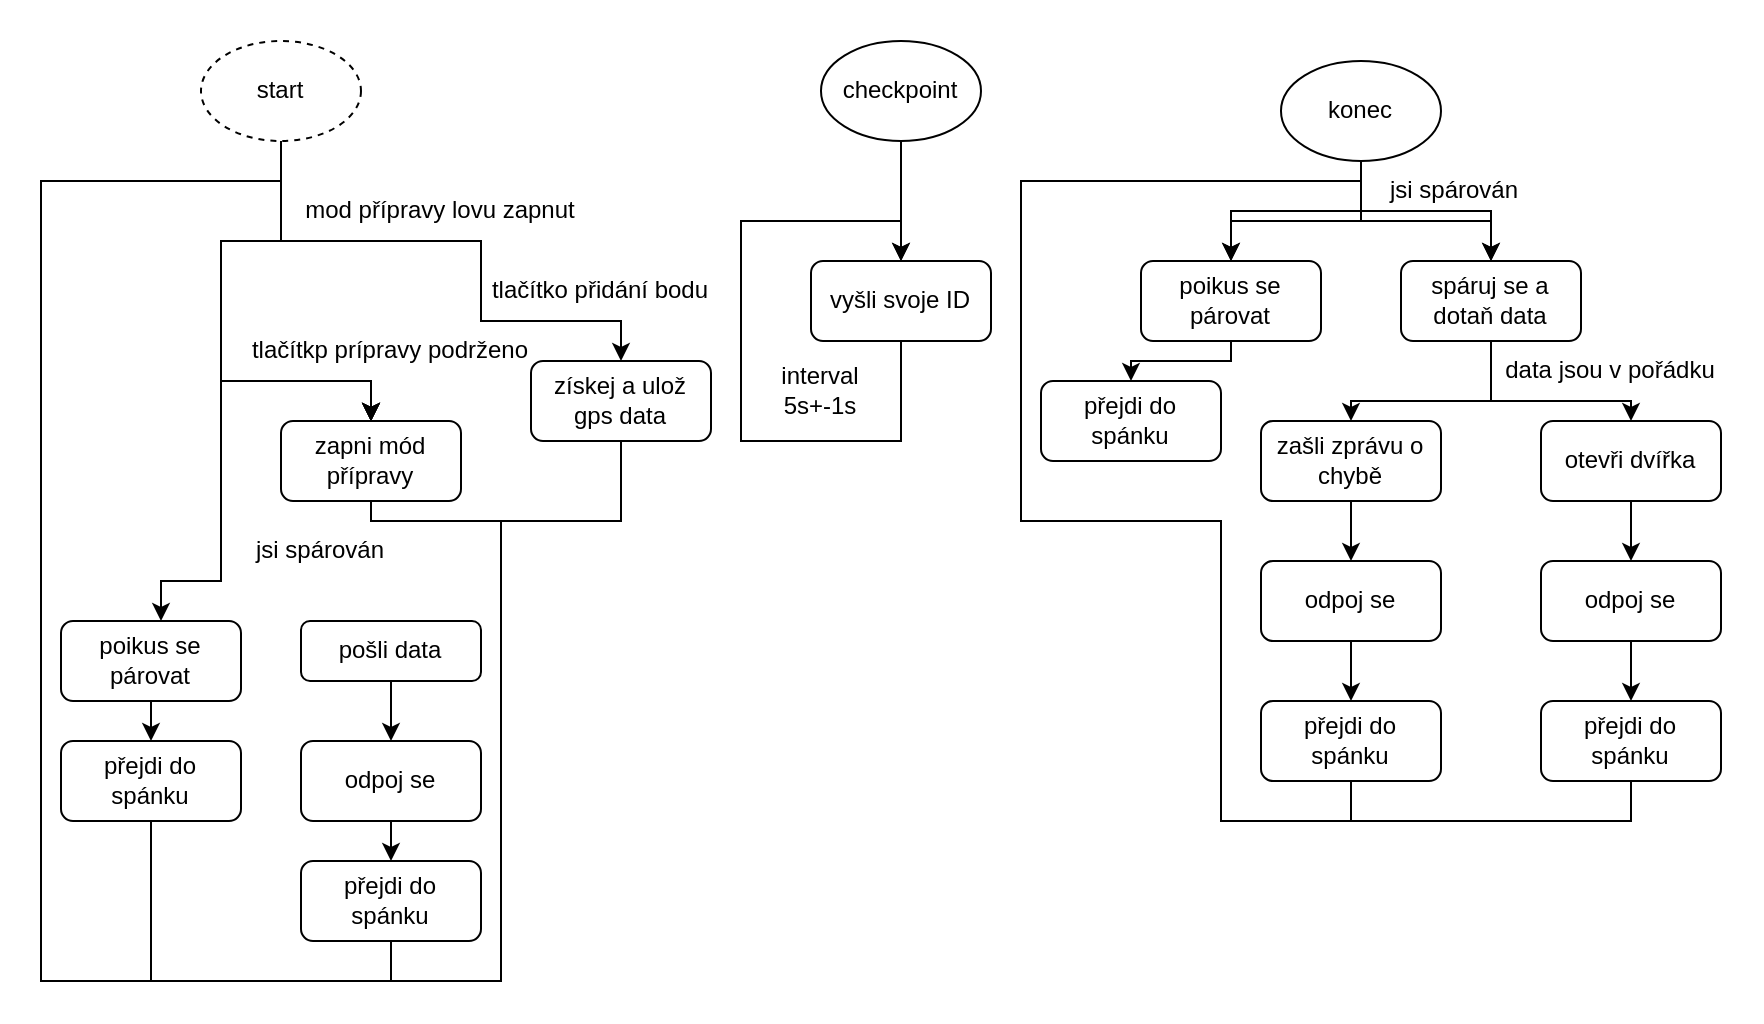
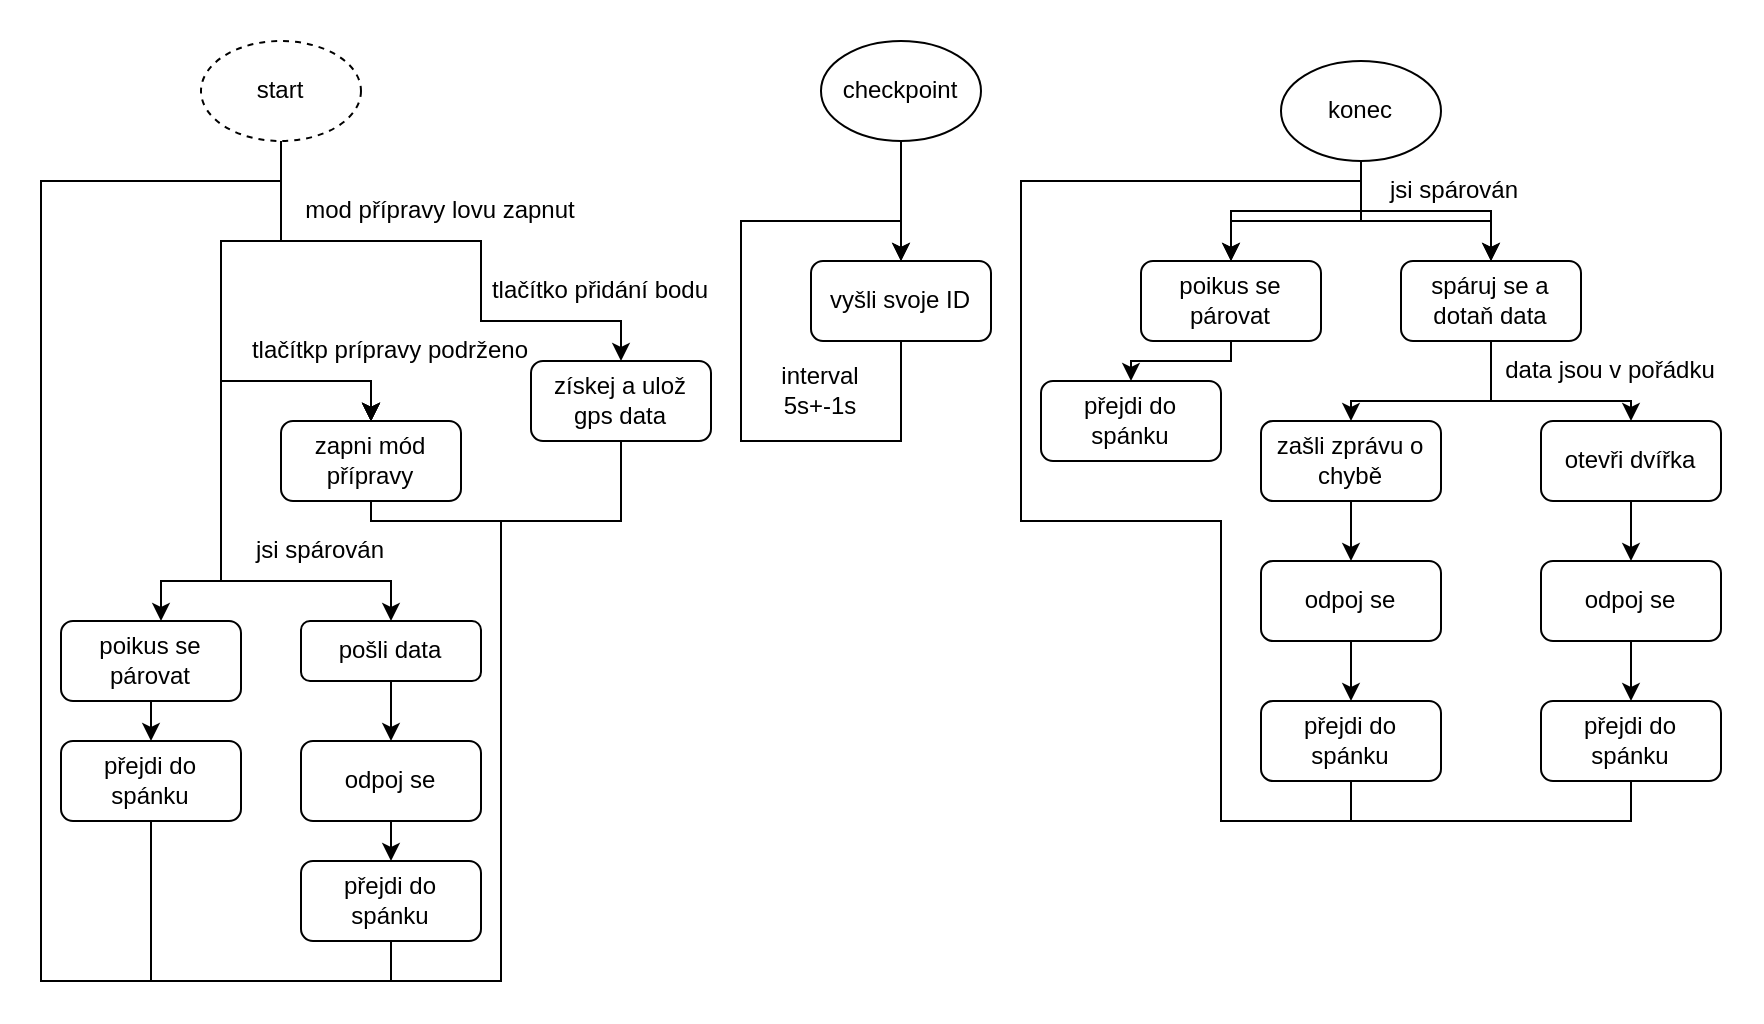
none -> (321, 581)
